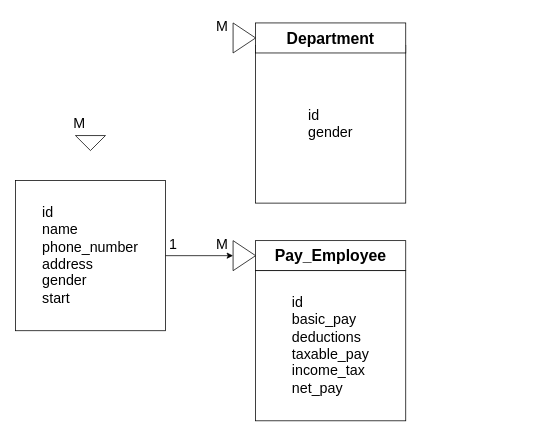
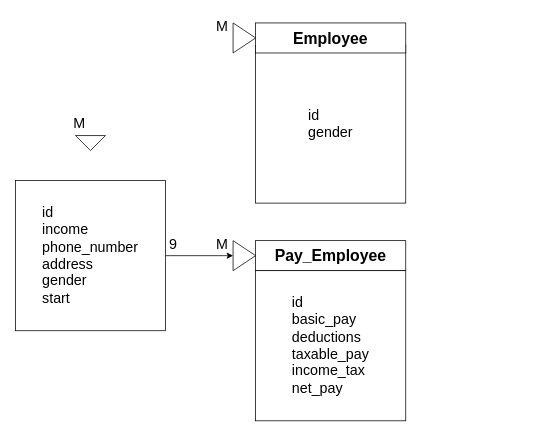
(330, 38) -> (330, 38)
(173, 244) -> (173, 244)
(90, 255) -> (90, 255)
